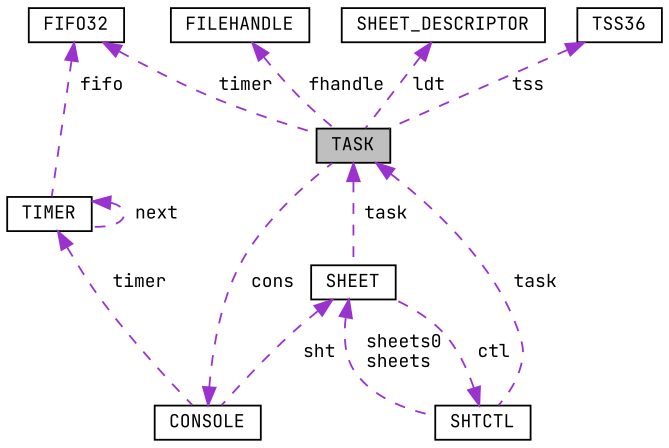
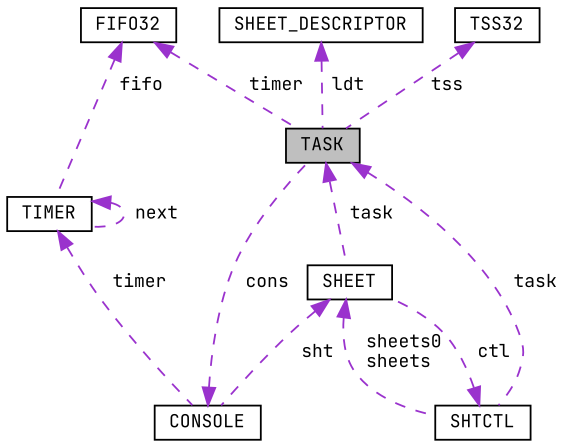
(240, 25) -> none
(620, 25) -> (497, 25)
